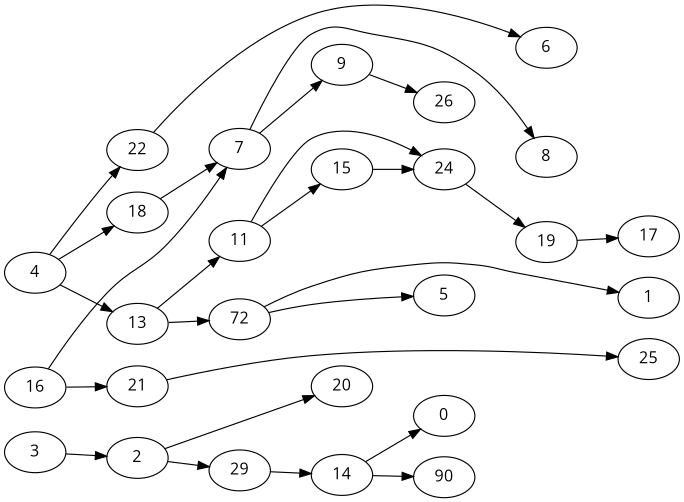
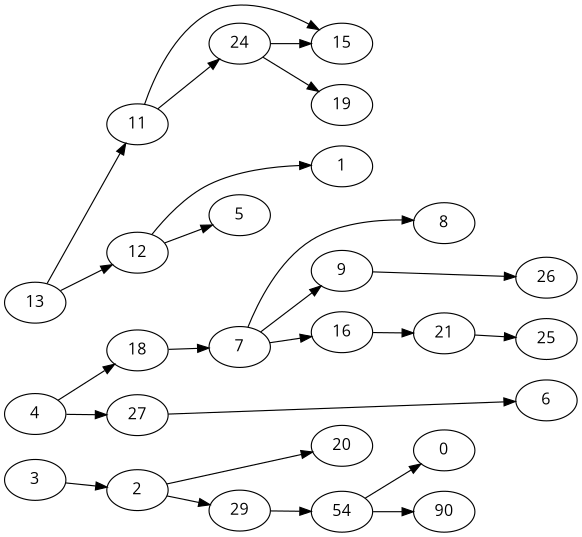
(137, 150) -> (137, 415)
(388, 169) -> (285, 44)
(649, 236) -> none
(133, 271) -> (285, 340)
(81, 296) -> none
(240, 319) -> (137, 253)
(342, 475) -> (342, 512)
